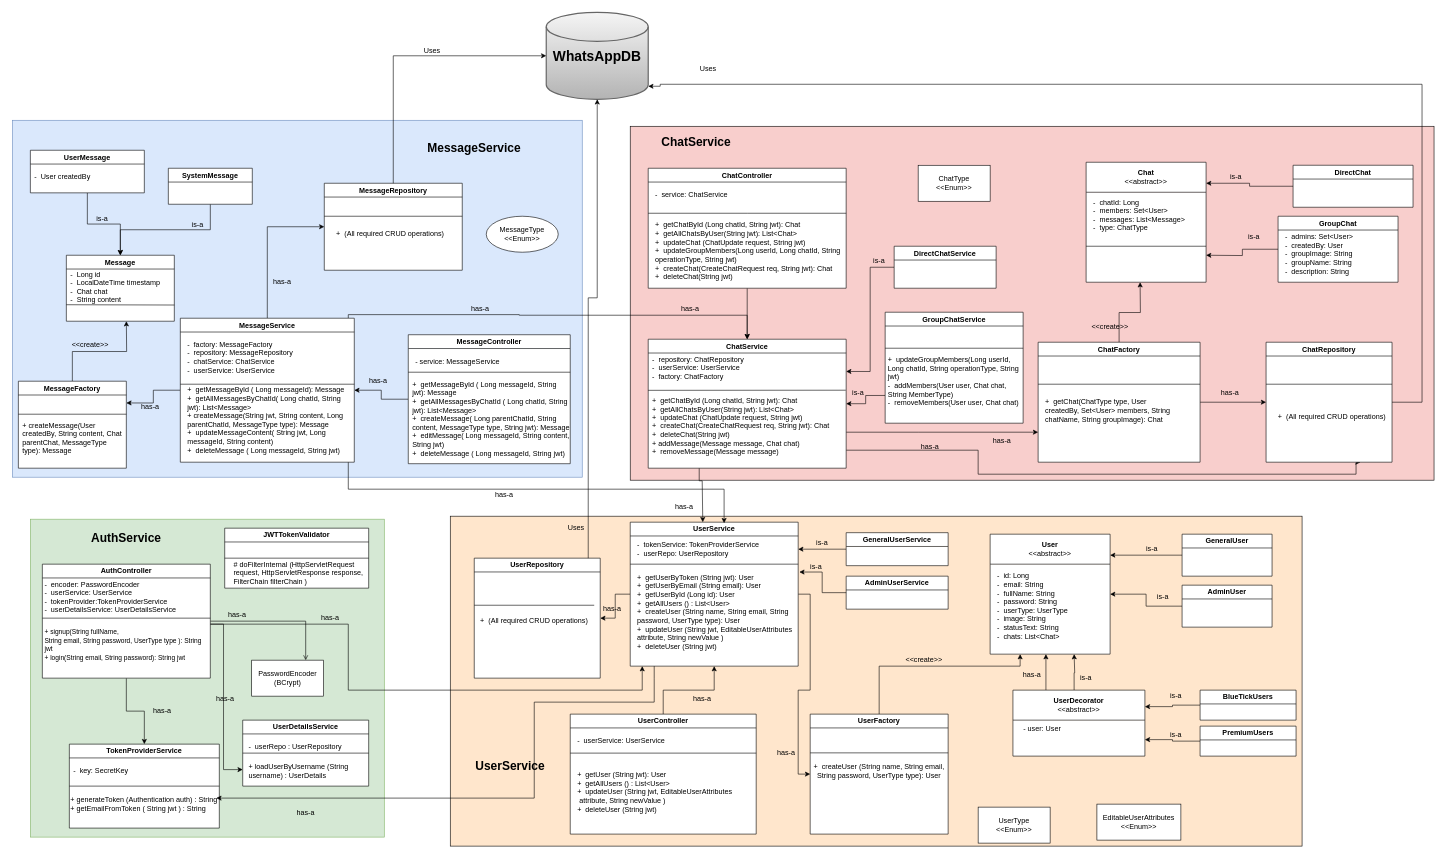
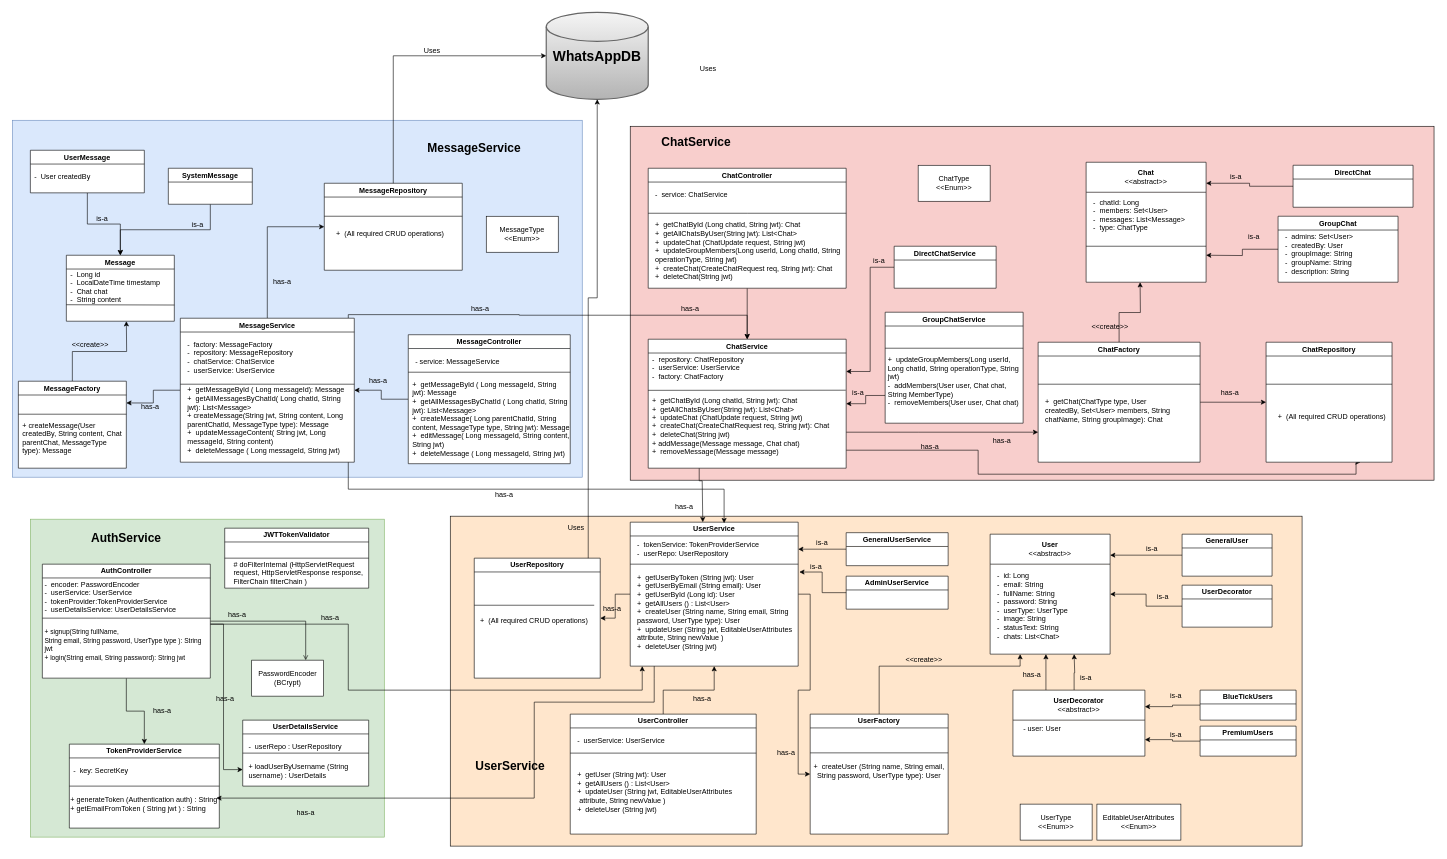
(658, 86) -> none
(522, 234) -> (522, 234)
(1227, 593) -> (1227, 593)
(1014, 825) -> (1056, 822)
